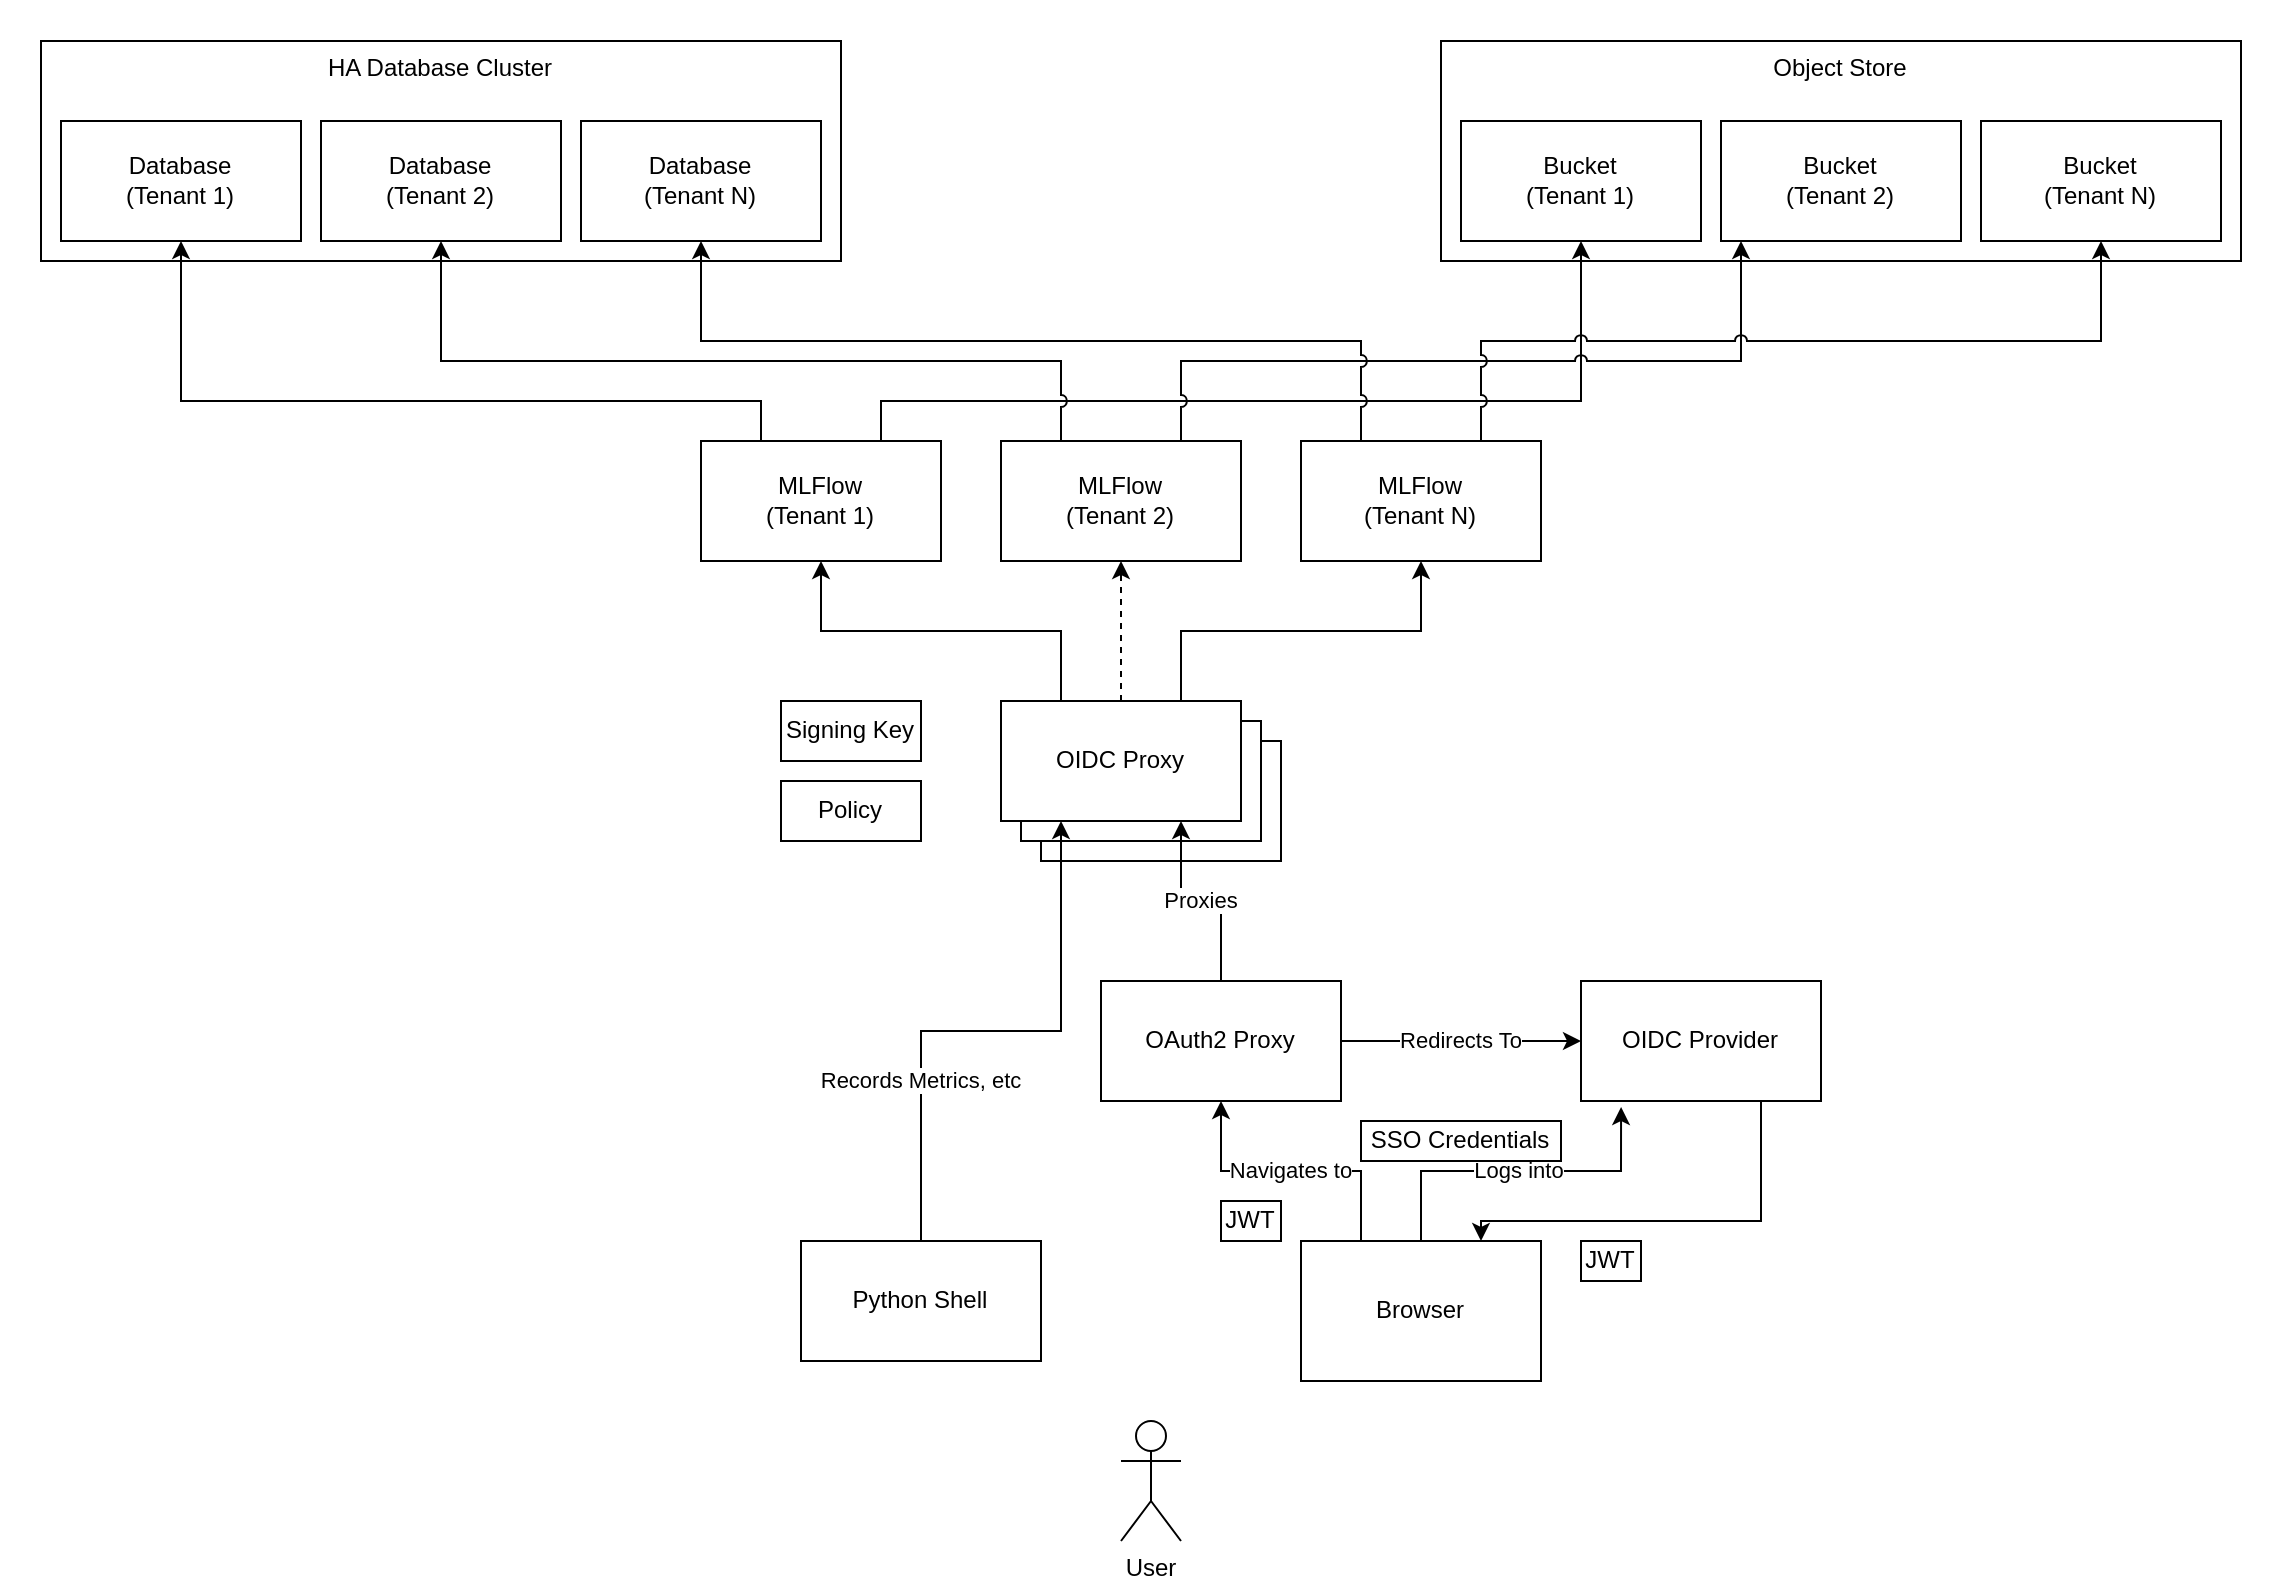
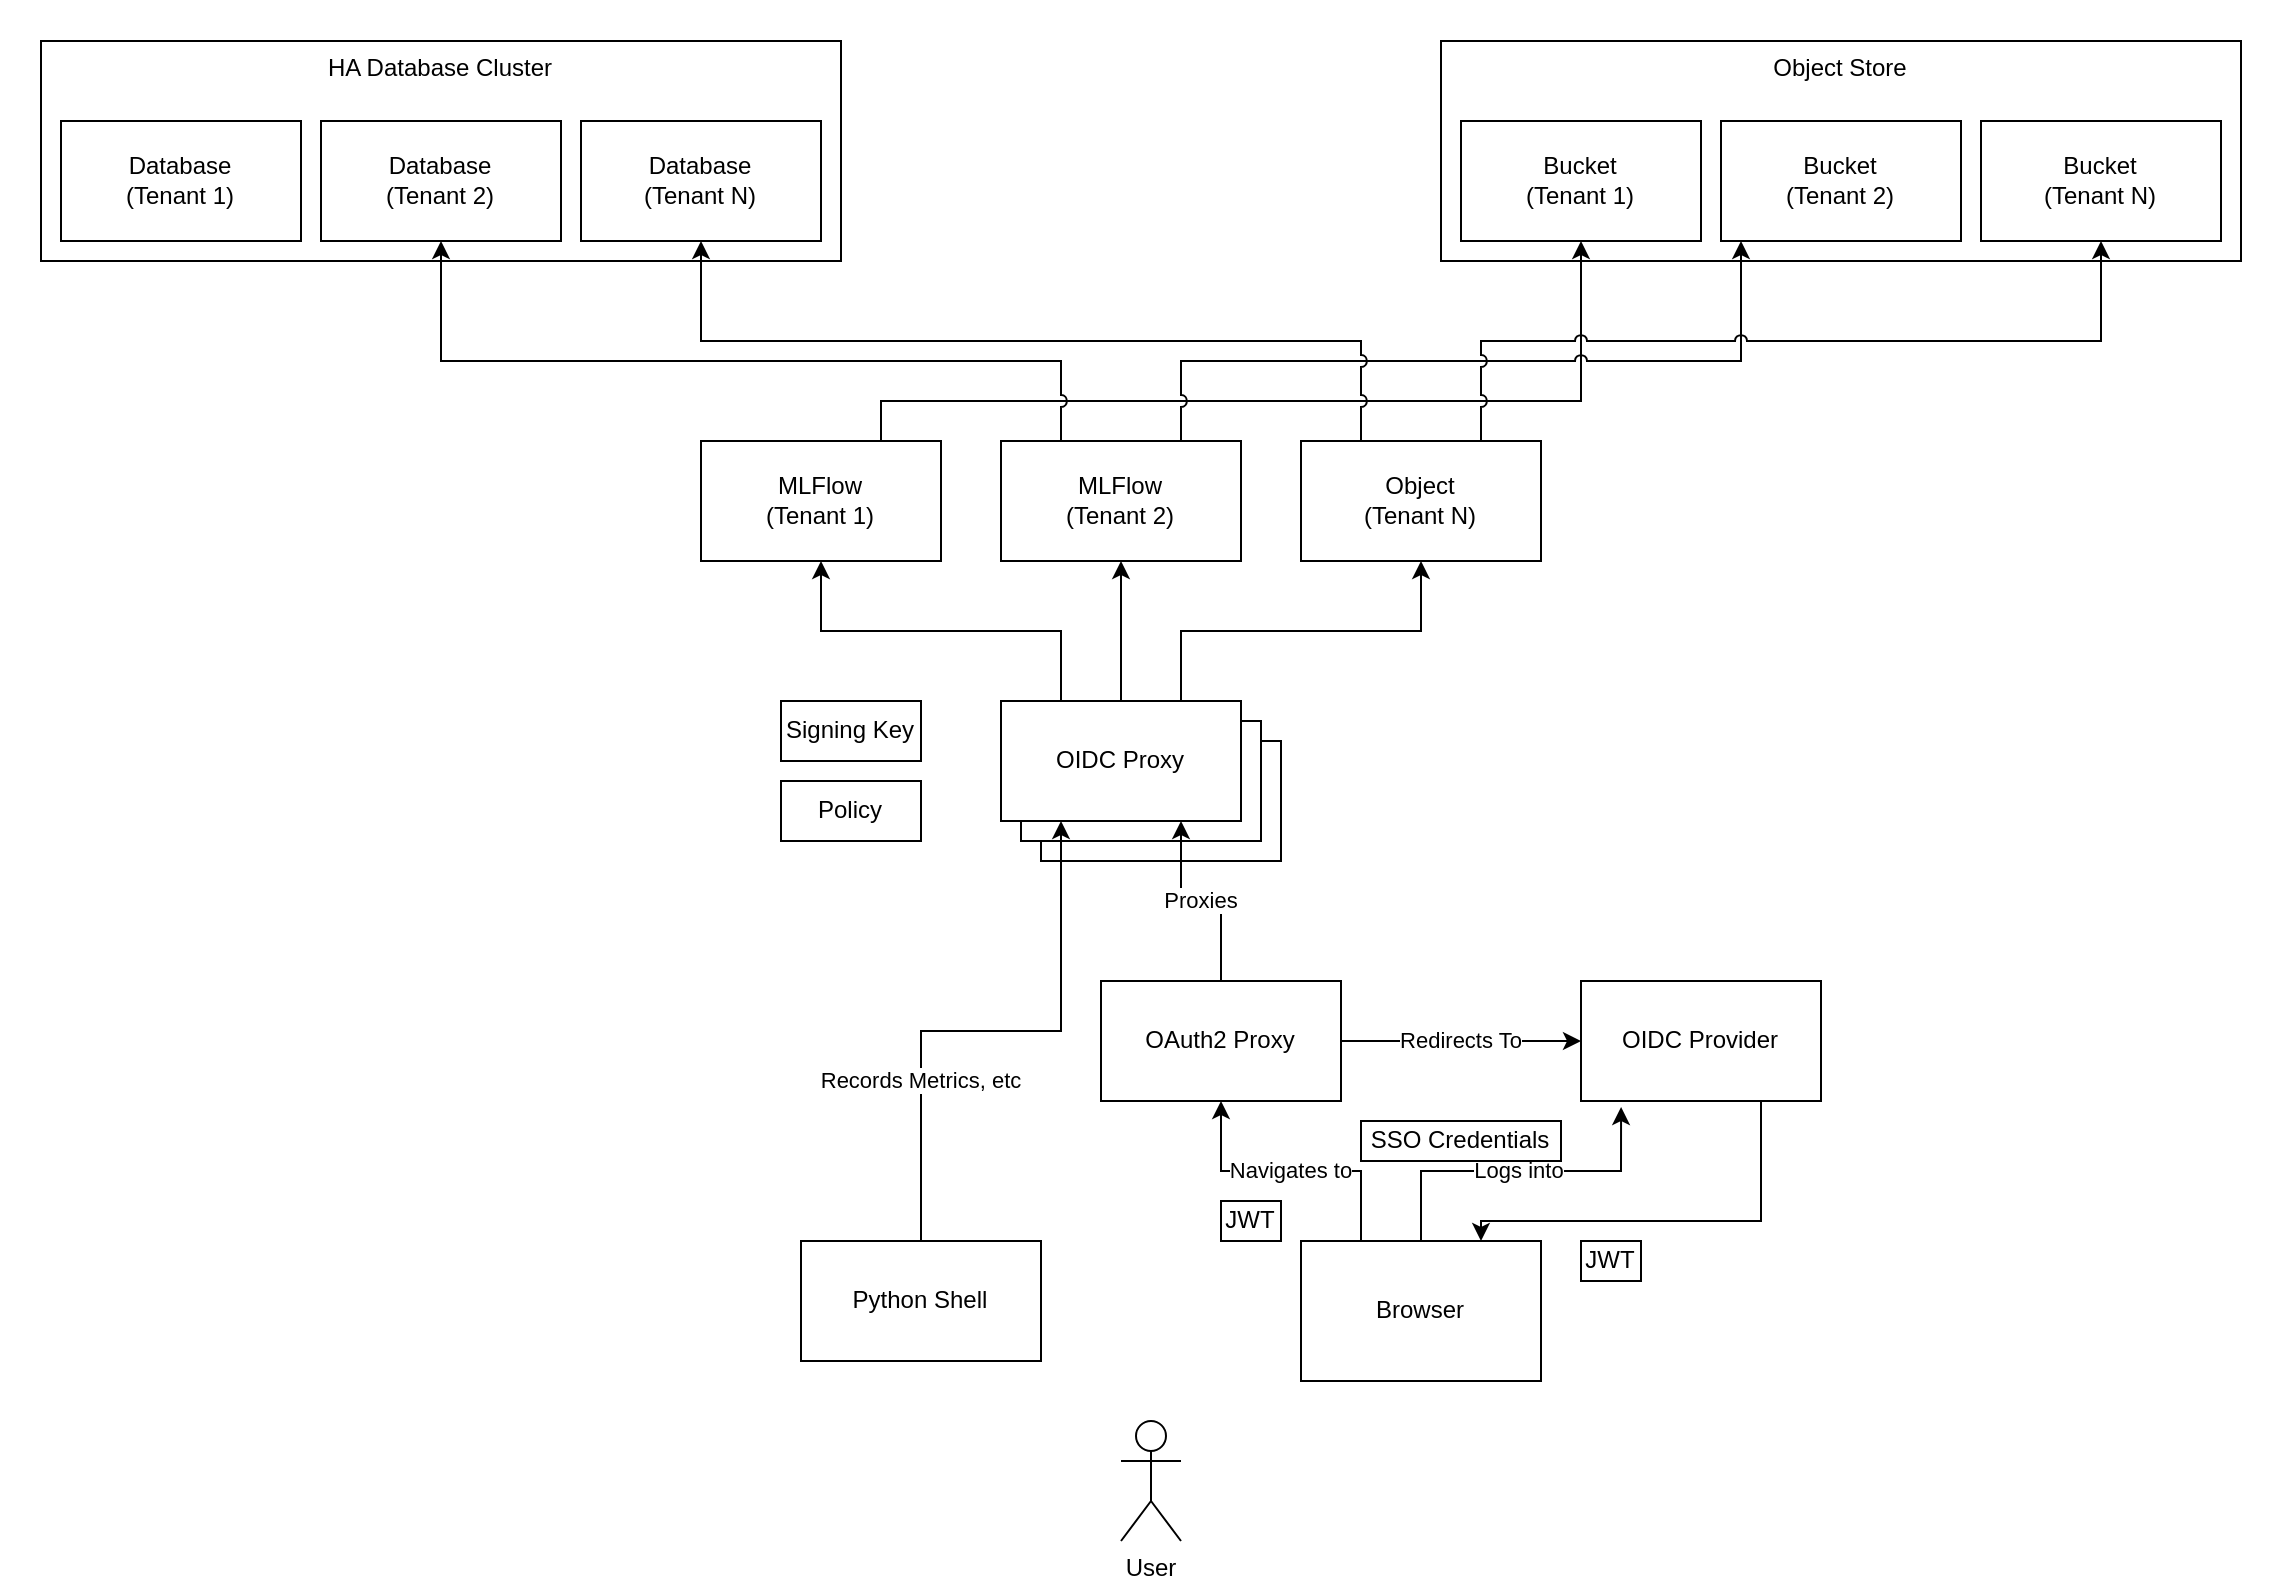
(418, 401) -> none
(1421, 501) -> (1421, 501)
(1121, 639) -> (1121, 639)
